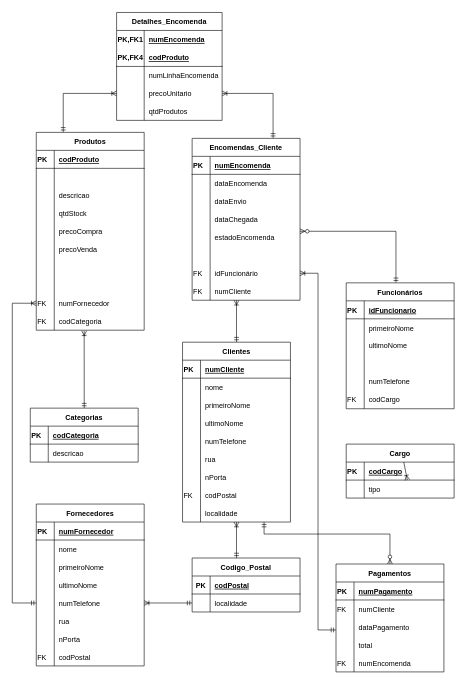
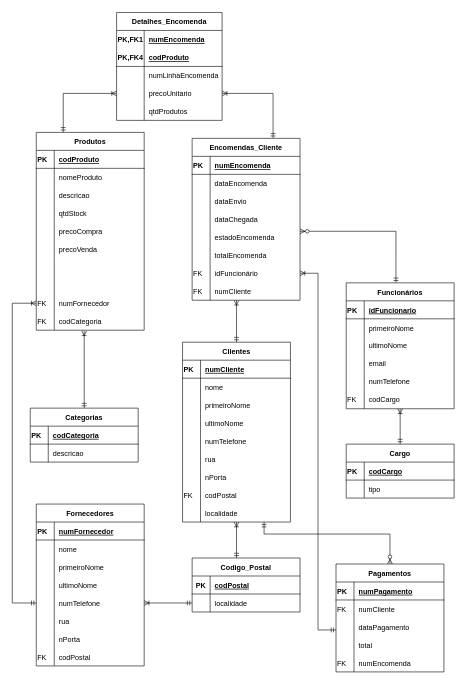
none -> (99, 177)
none -> (255, 255)
none -> (410, 364)
(406, 471) -> (401, 440)
